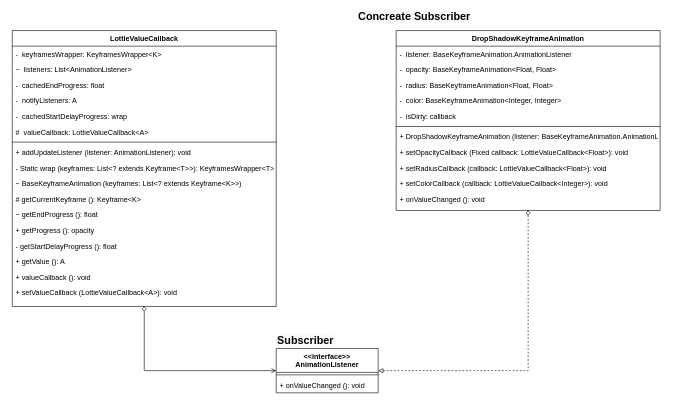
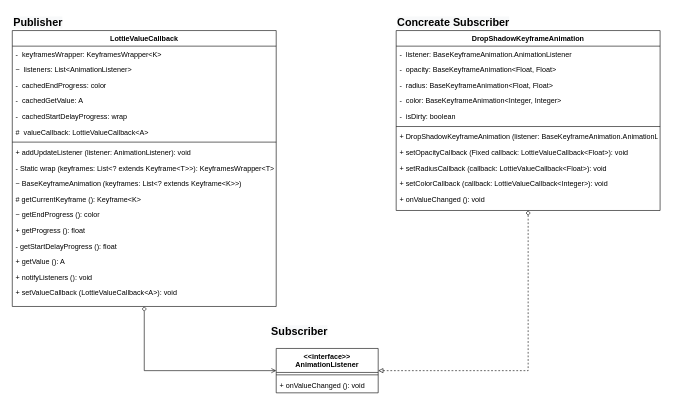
(416, 15) -> (455, 21)
none -> (42, 21)
(66, 85) -> (66, 85)
(53, 101) -> (52, 101)
(433, 116) -> (432, 116)
(63, 215) -> (63, 215)
(61, 230) -> (57, 230)
(56, 277) -> (61, 277)
(306, 339) -> (300, 330)
